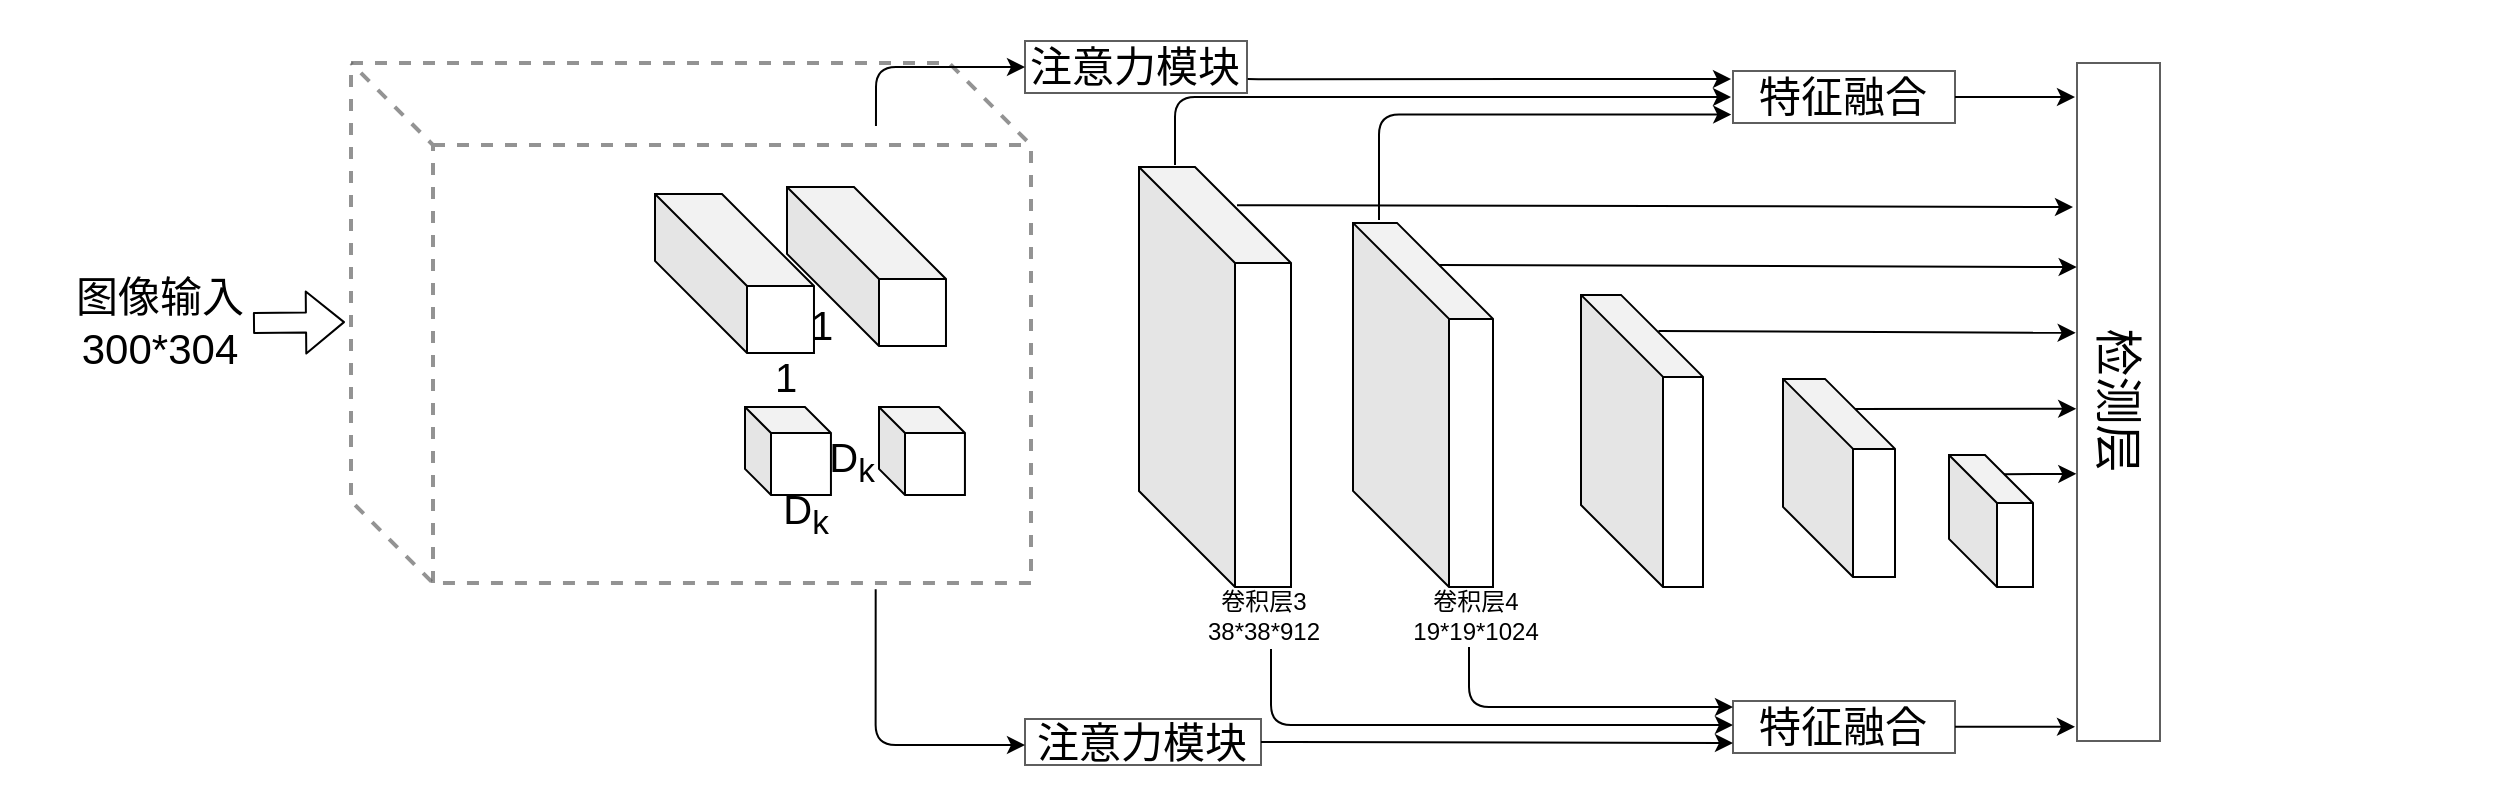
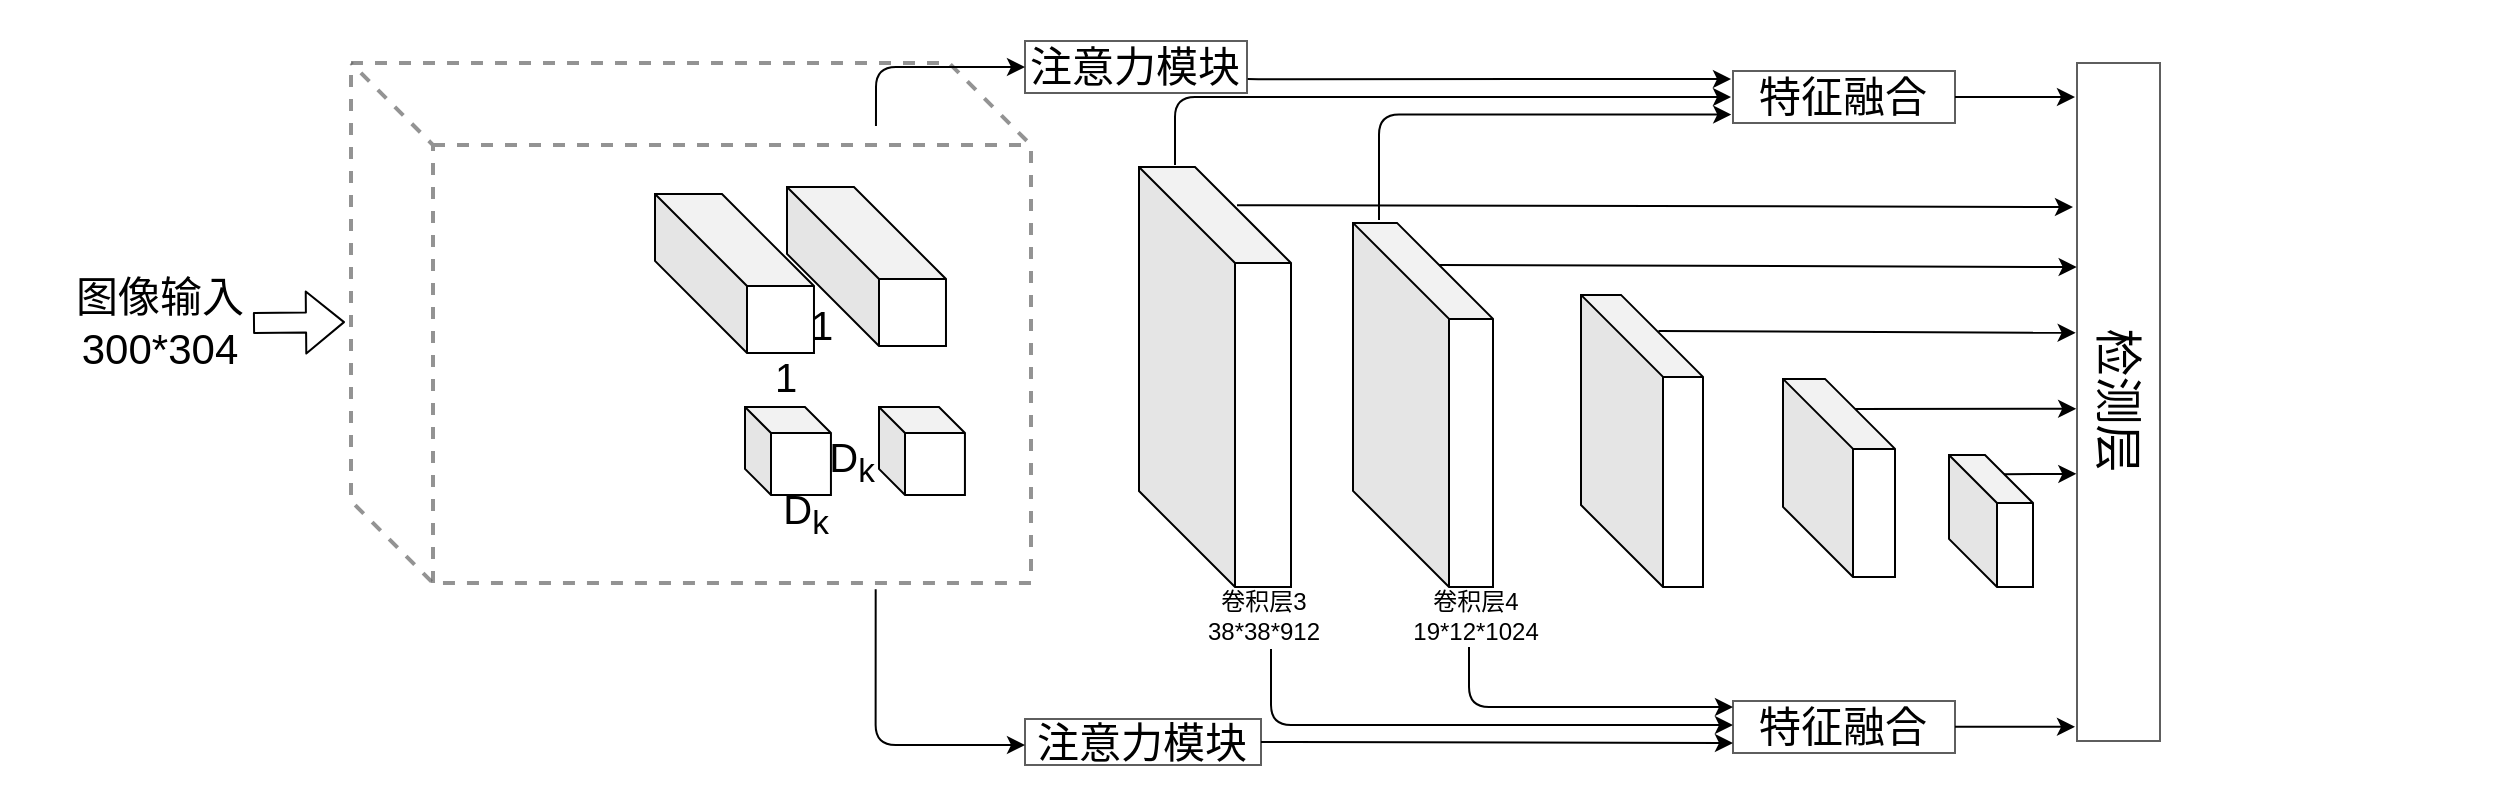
(1477, 617) -> (1477, 617)
